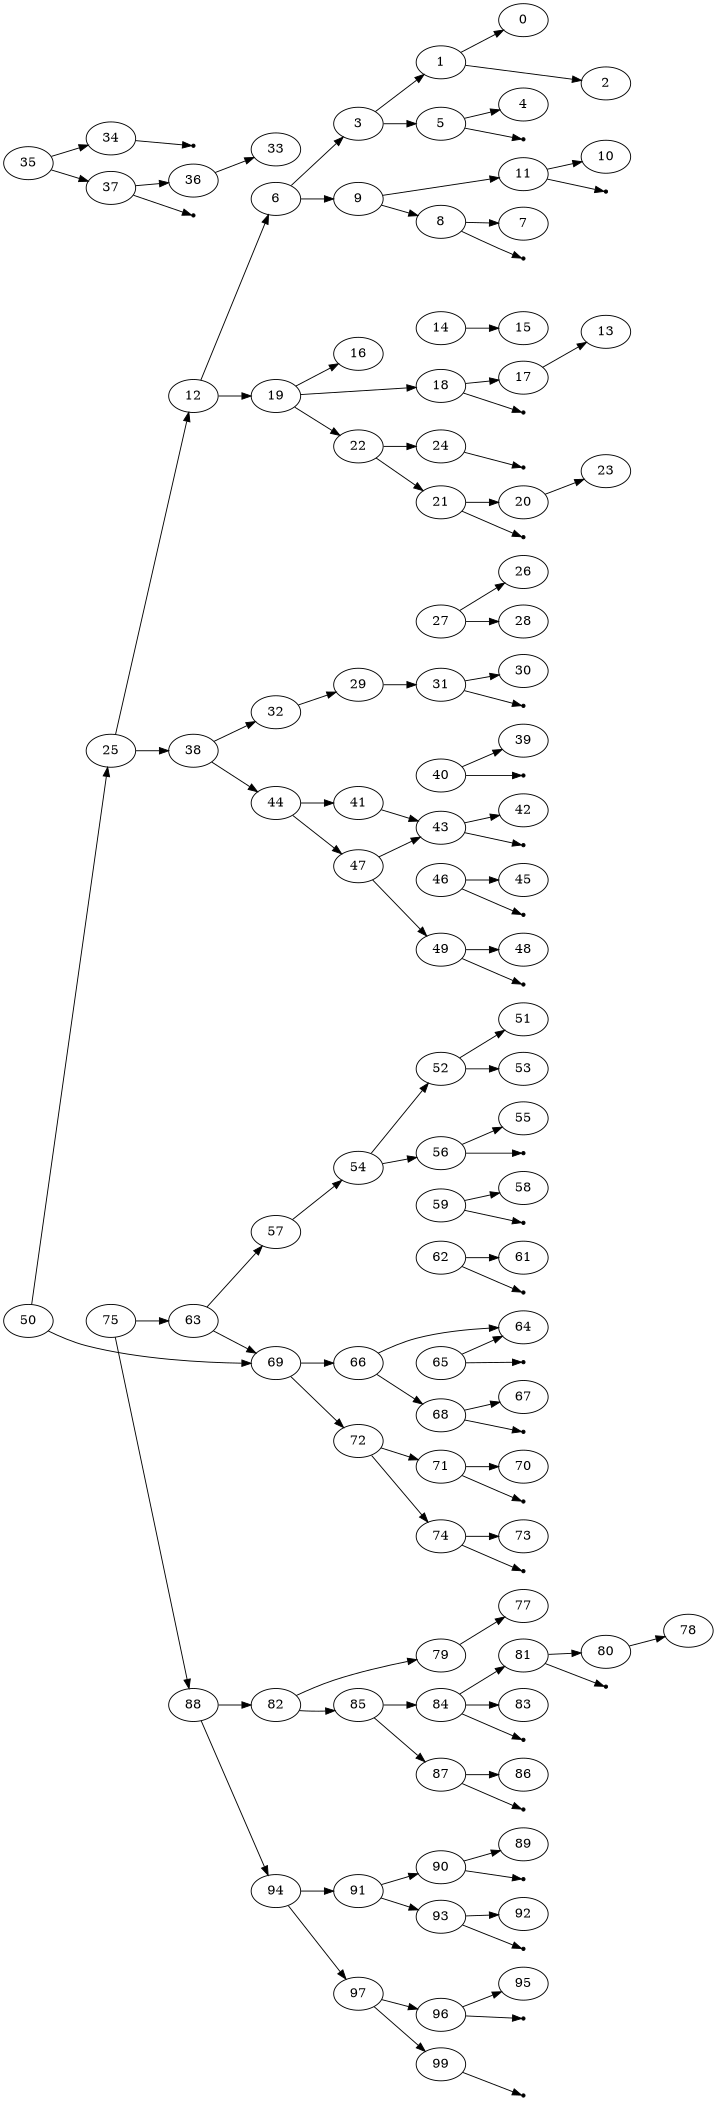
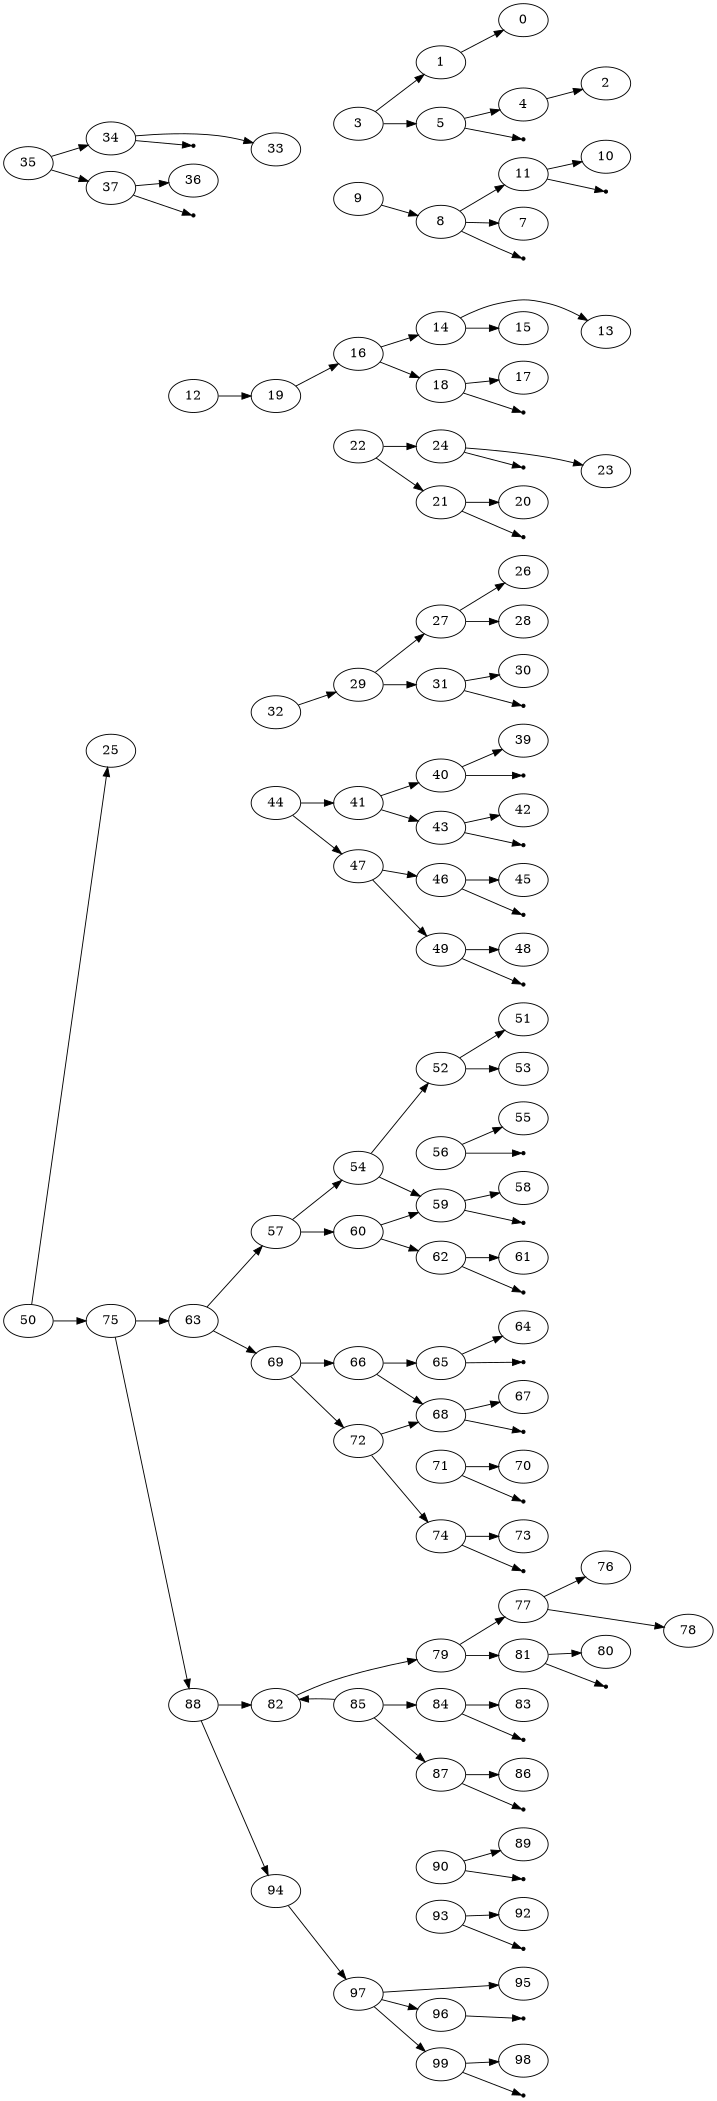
(519, 72) -> (560, 95)
(230, 167) -> (190, 134)
(436, 187) -> (478, 200)
(276, 199) -> none
none -> (395, 342)
(560, 357) -> (520, 300)
(354, 391) -> (395, 368)
(313, 419) -> none
(560, 489) -> (520, 453)
(151, 578) -> none
none -> (396, 656)
(193, 751) -> none
none -> (395, 791)
(395, 849) -> (395, 872)
(395, 1161) -> (395, 1185)
none -> (358, 1232)
(432, 1335) -> (395, 1363)
(143, 1356) -> (65, 1321)
(395, 1452) -> (395, 1430)
none -> (606, 1568)
(643, 1642) -> (601, 1618)
(478, 1683) -> (478, 1656)
(312, 1711) -> (322, 1699)
(358, 1891) -> none
(478, 2001) -> (436, 1989)
none -> (523, 2061)
